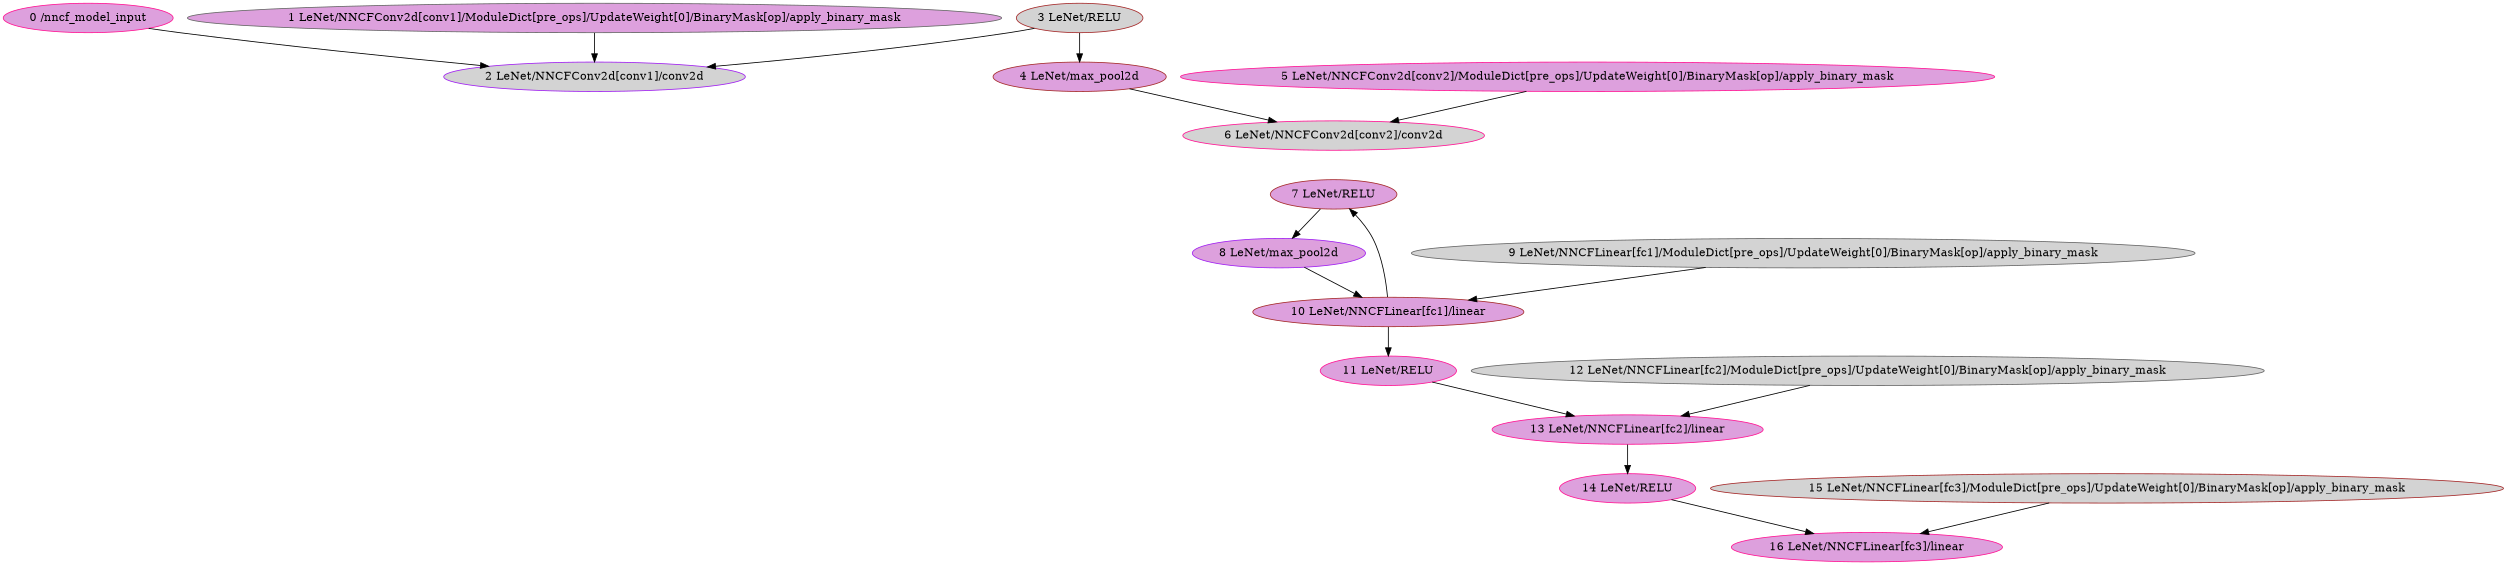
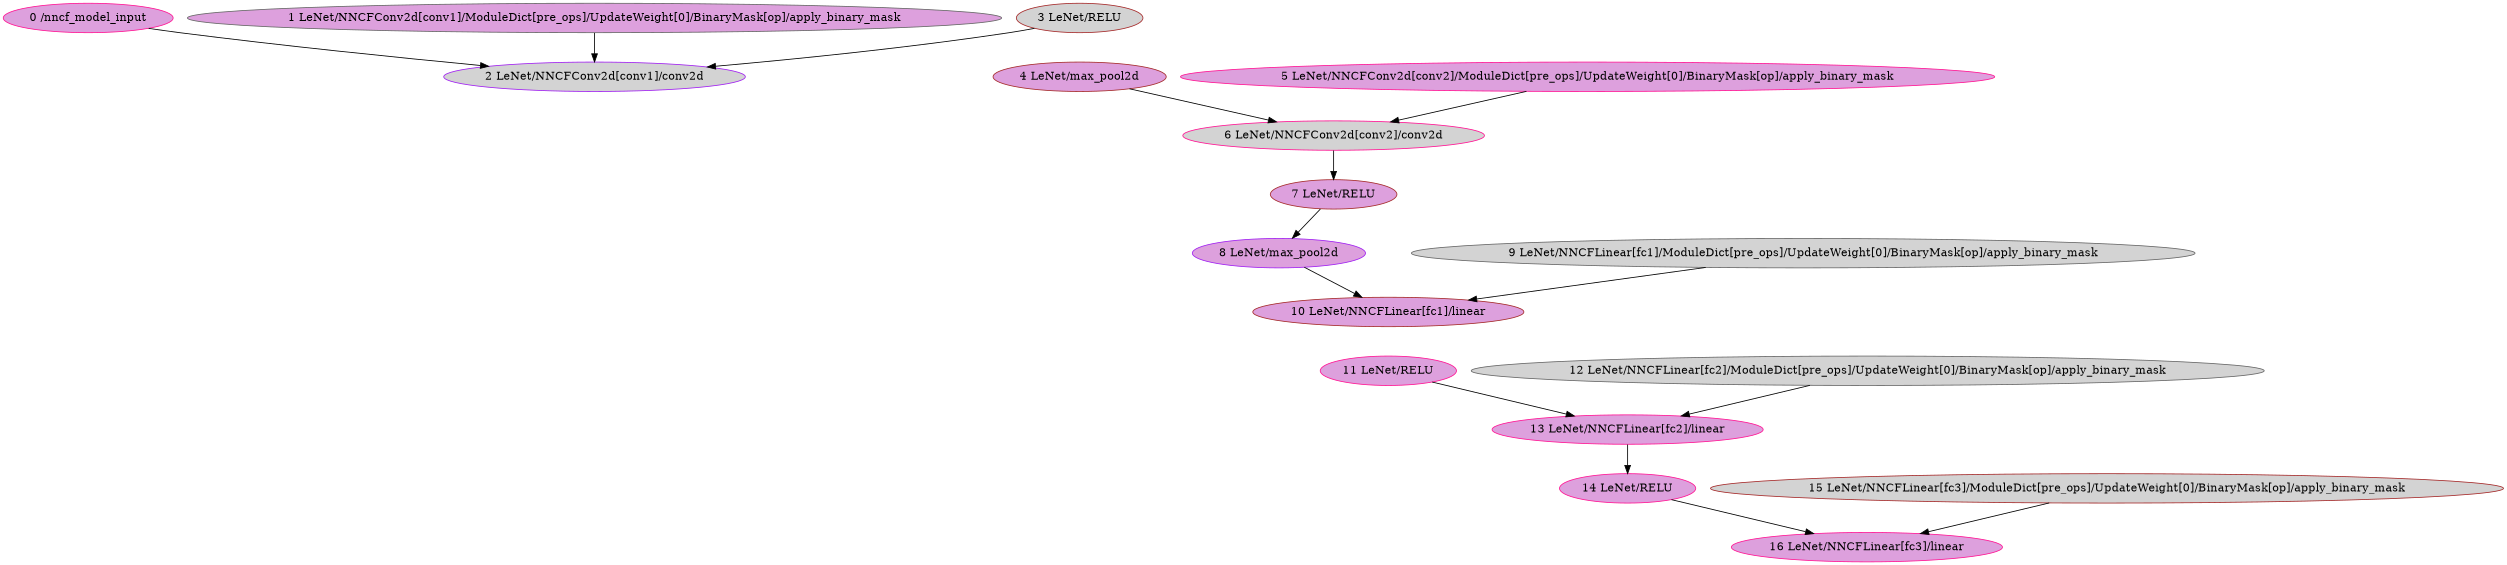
(1080, 43) -> none
(1379, 253) -> (1334, 161)
(1388, 337) -> none
